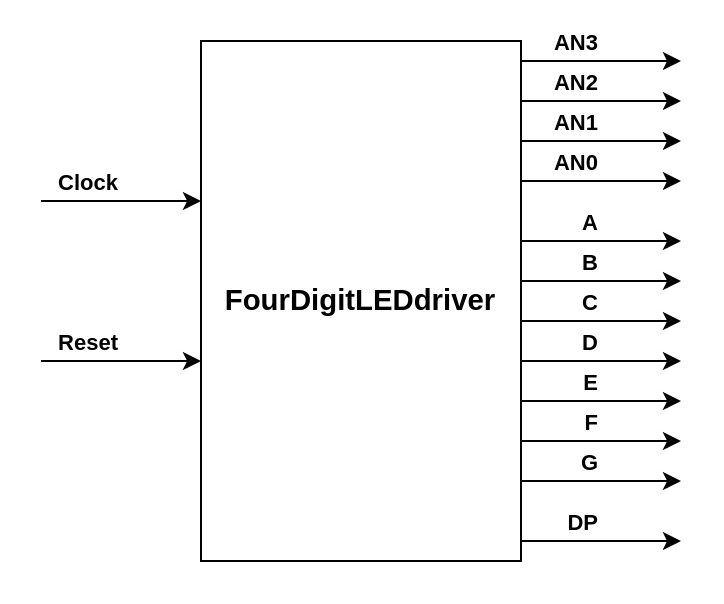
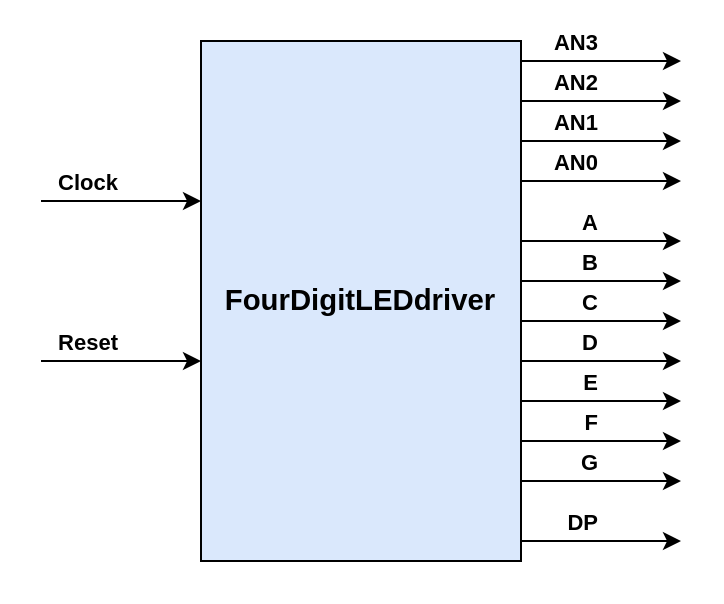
(361, 301) -> (361, 301)
